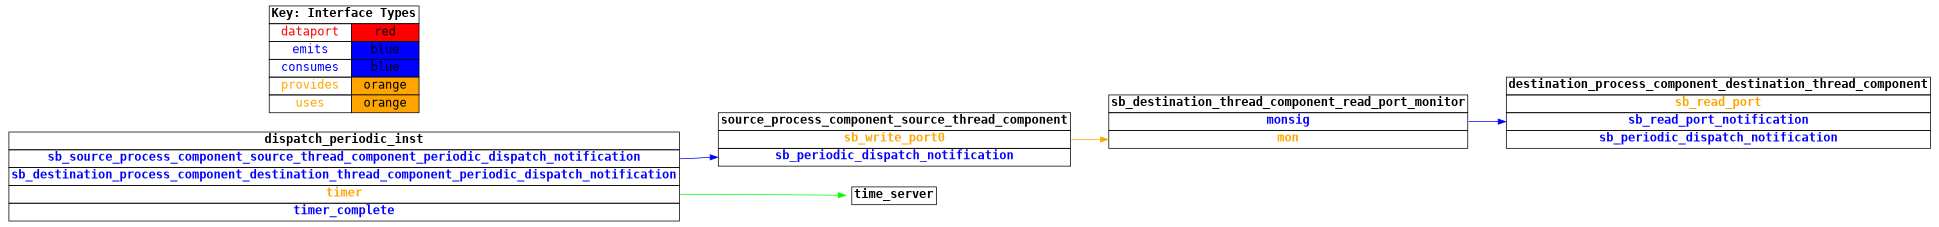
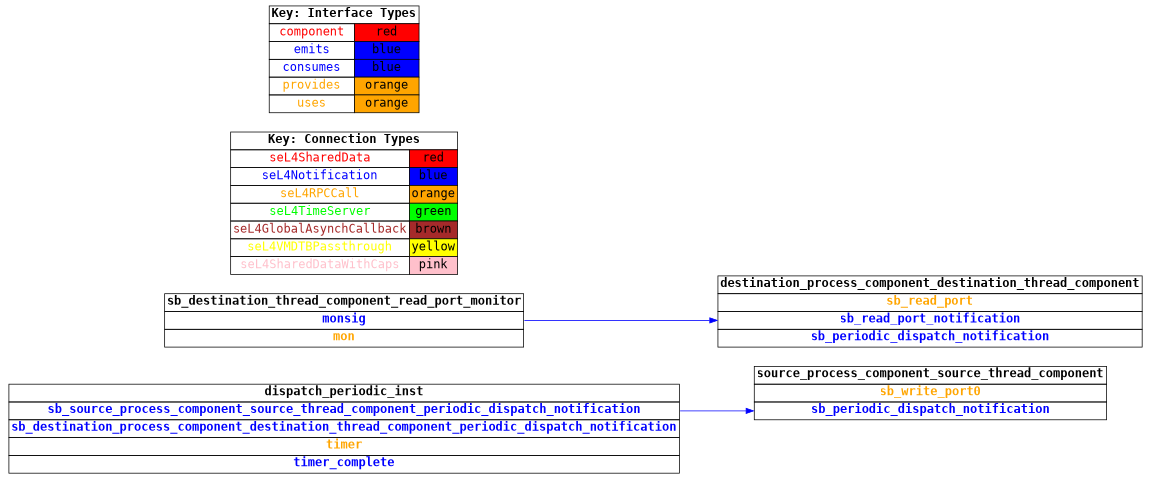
(310, 32) -> (312, 32)
(1086, 139) -> none
(894, 196) -> none
none -> (344, 203)
